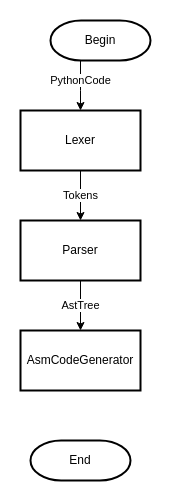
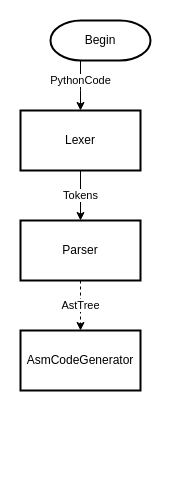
(81, 291) -> (81, 291)
(81, 461) -> none
